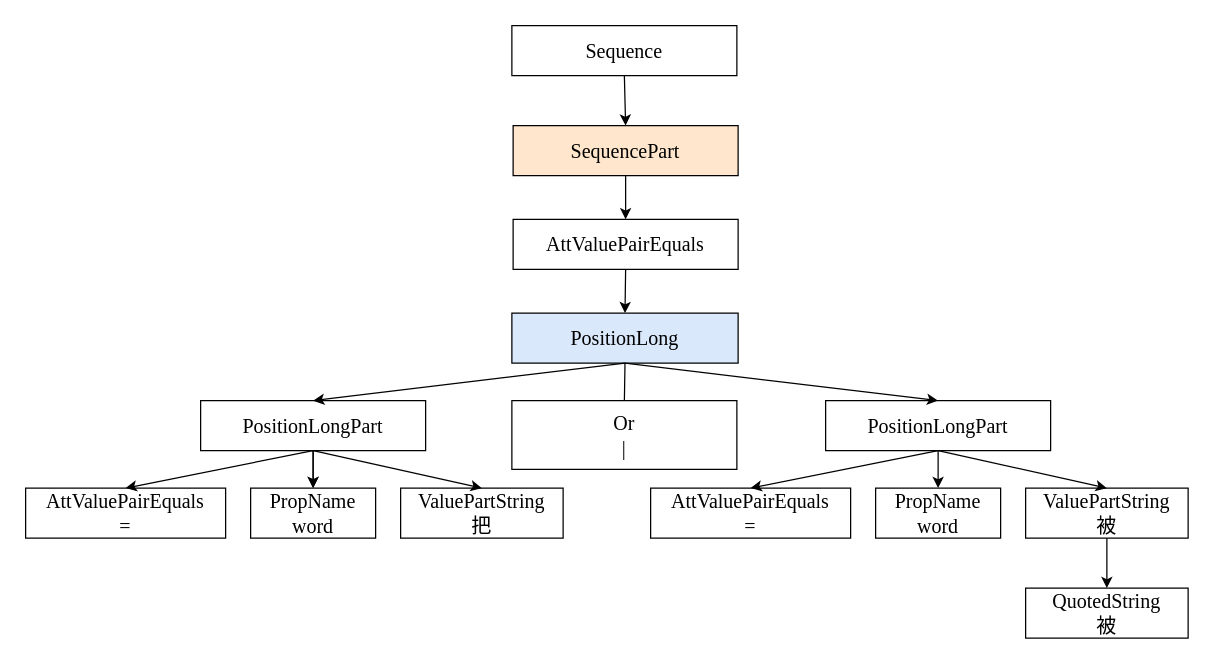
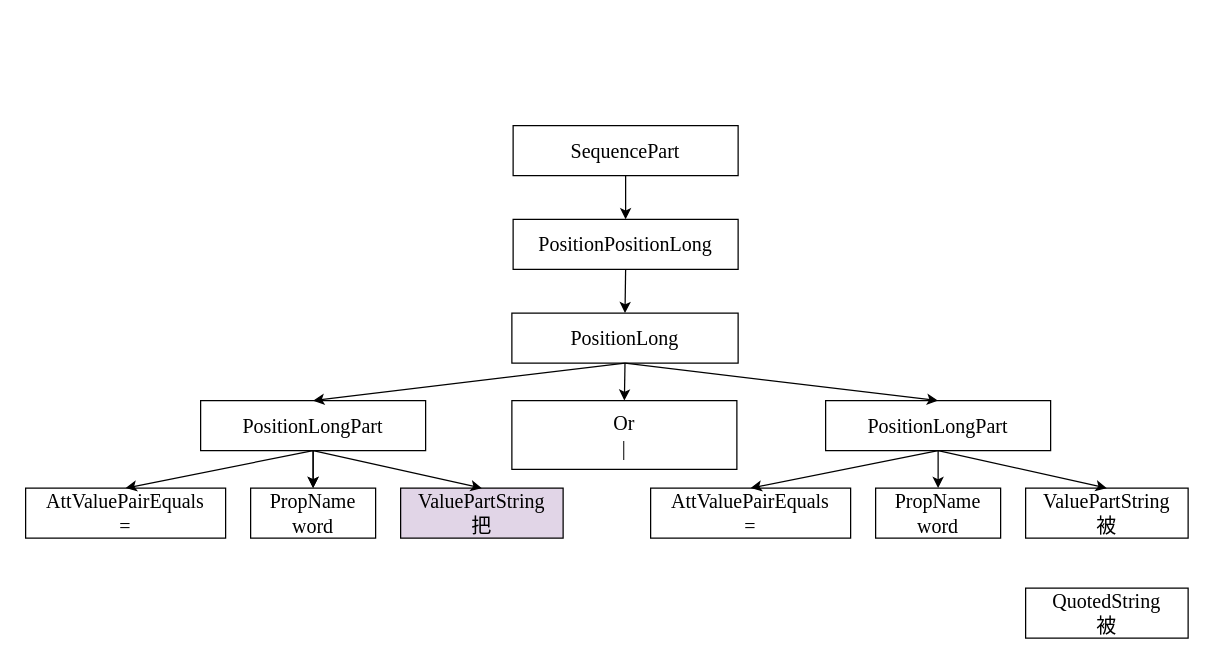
(624, 51) -> none
(625, 97) -> none
(626, 151) -> (626, 151)
(626, 244) -> (626, 244)
(625, 338) -> (625, 338)
(624, 394) -> (625, 391)
(482, 513) -> (482, 513)
(1107, 559) -> none
